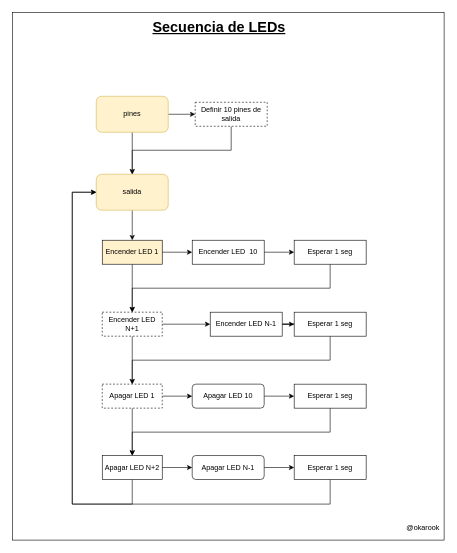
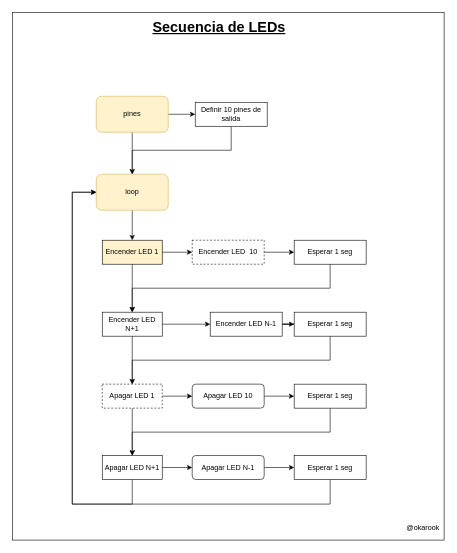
(231, 114) -> (231, 114)
(132, 192) -> (132, 192)
(228, 252) -> (228, 252)
(132, 324) -> (132, 324)
(132, 468) -> (132, 468)
